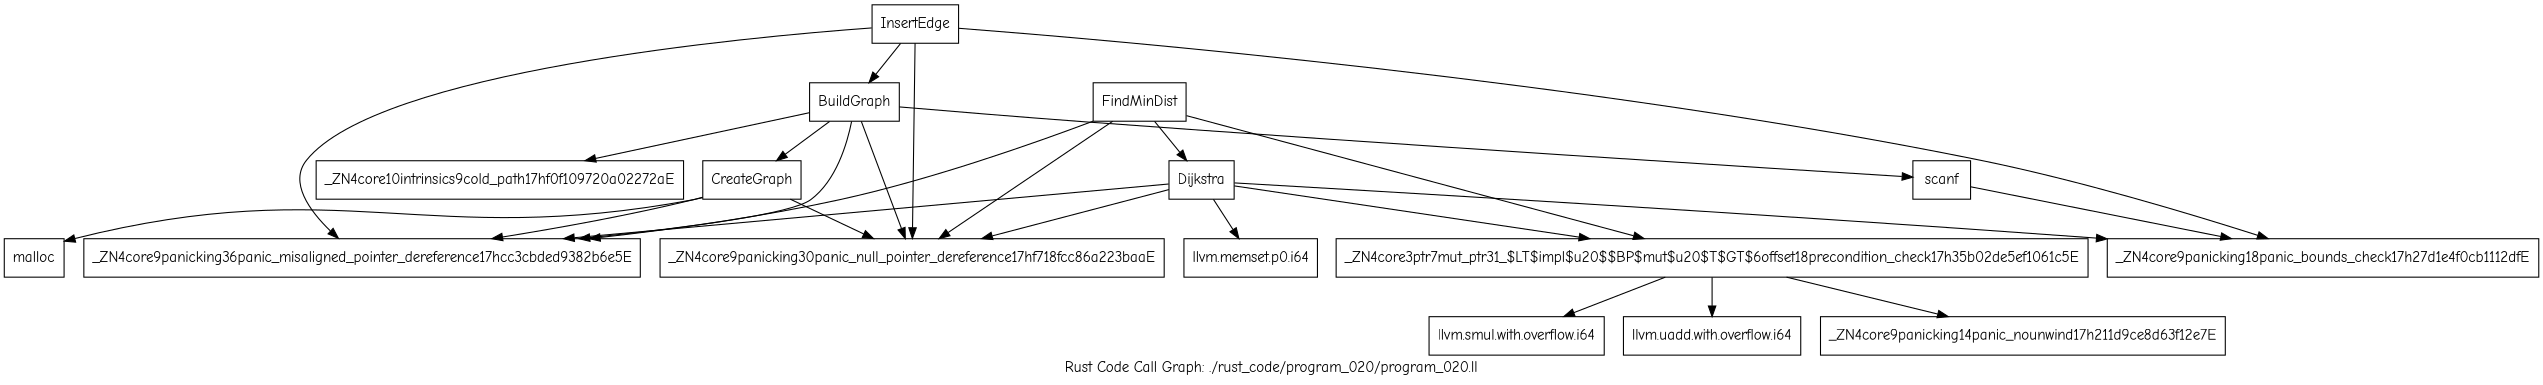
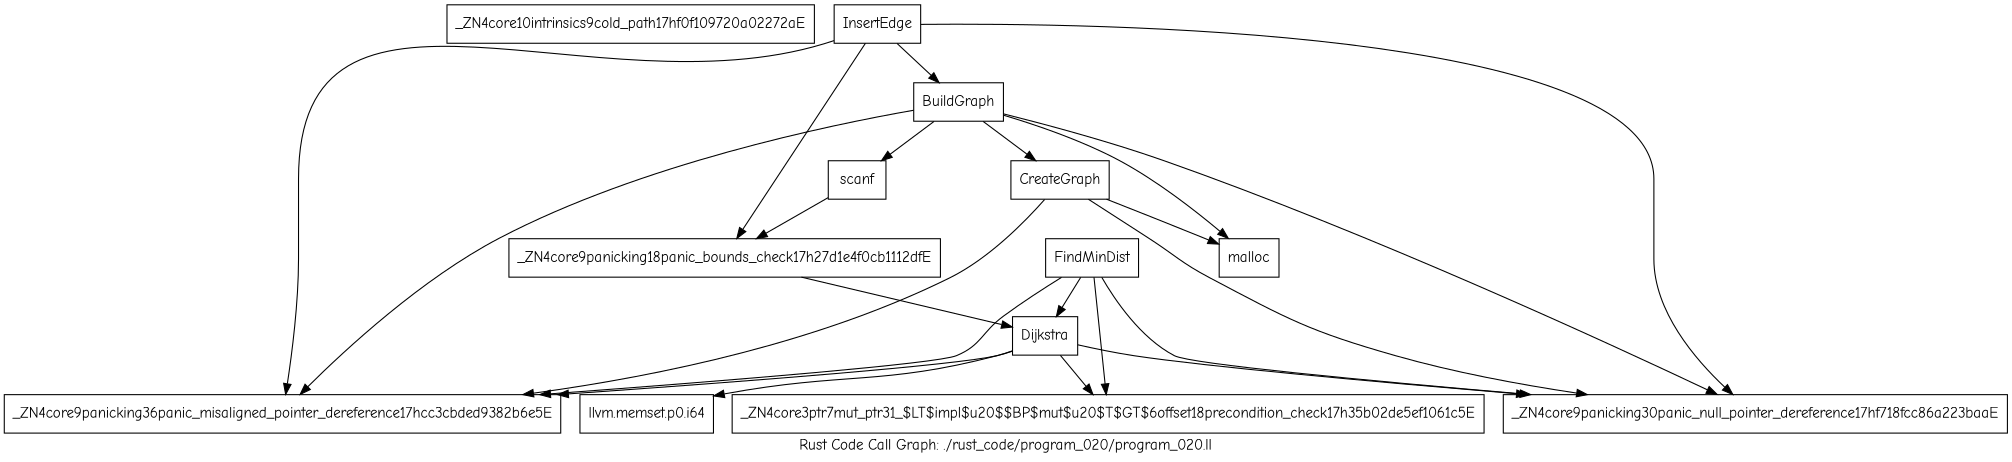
(703, 136) -> (1119, 160)
(1666, 209) -> (911, 303)
(1517, 336) -> none
(1712, 336) -> none
(2023, 336) -> none
